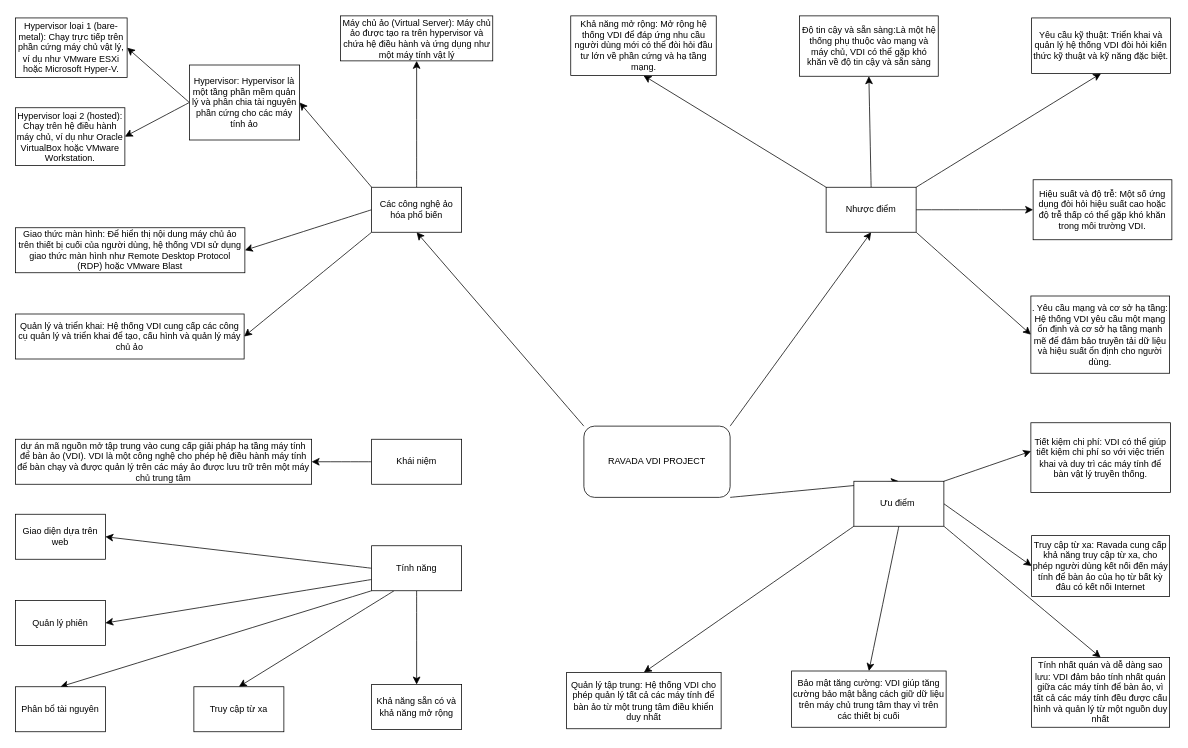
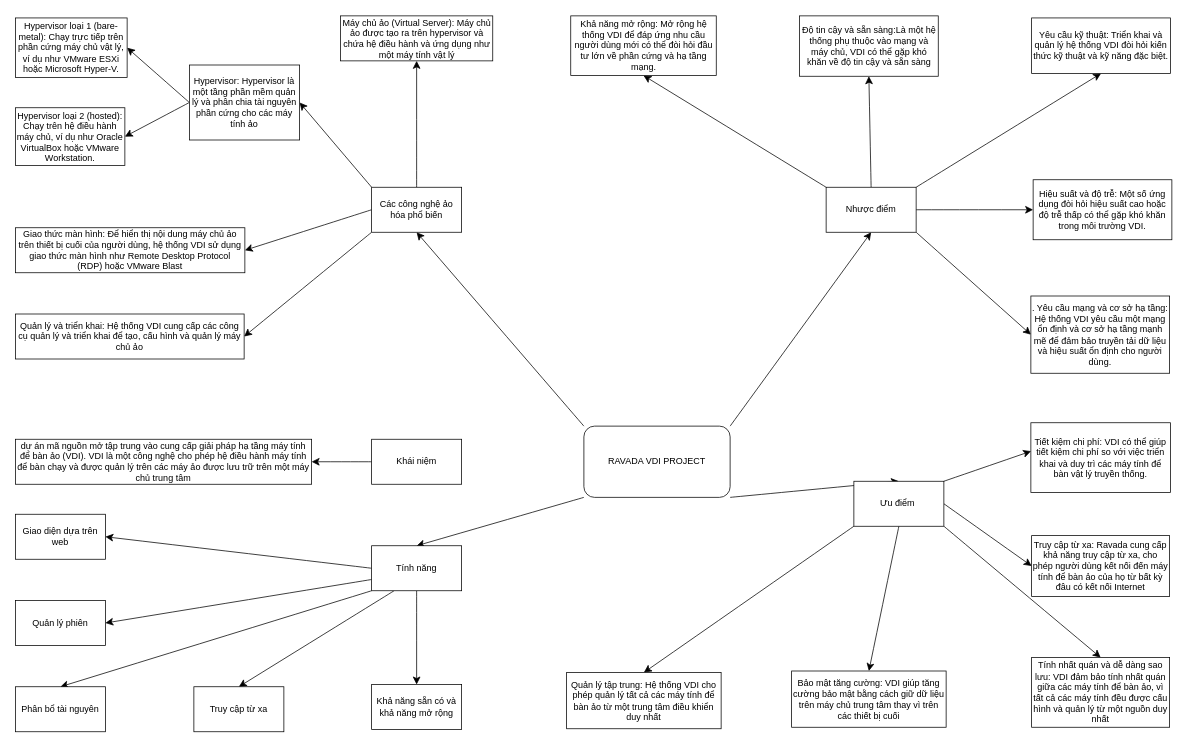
none -> (503, 521)
